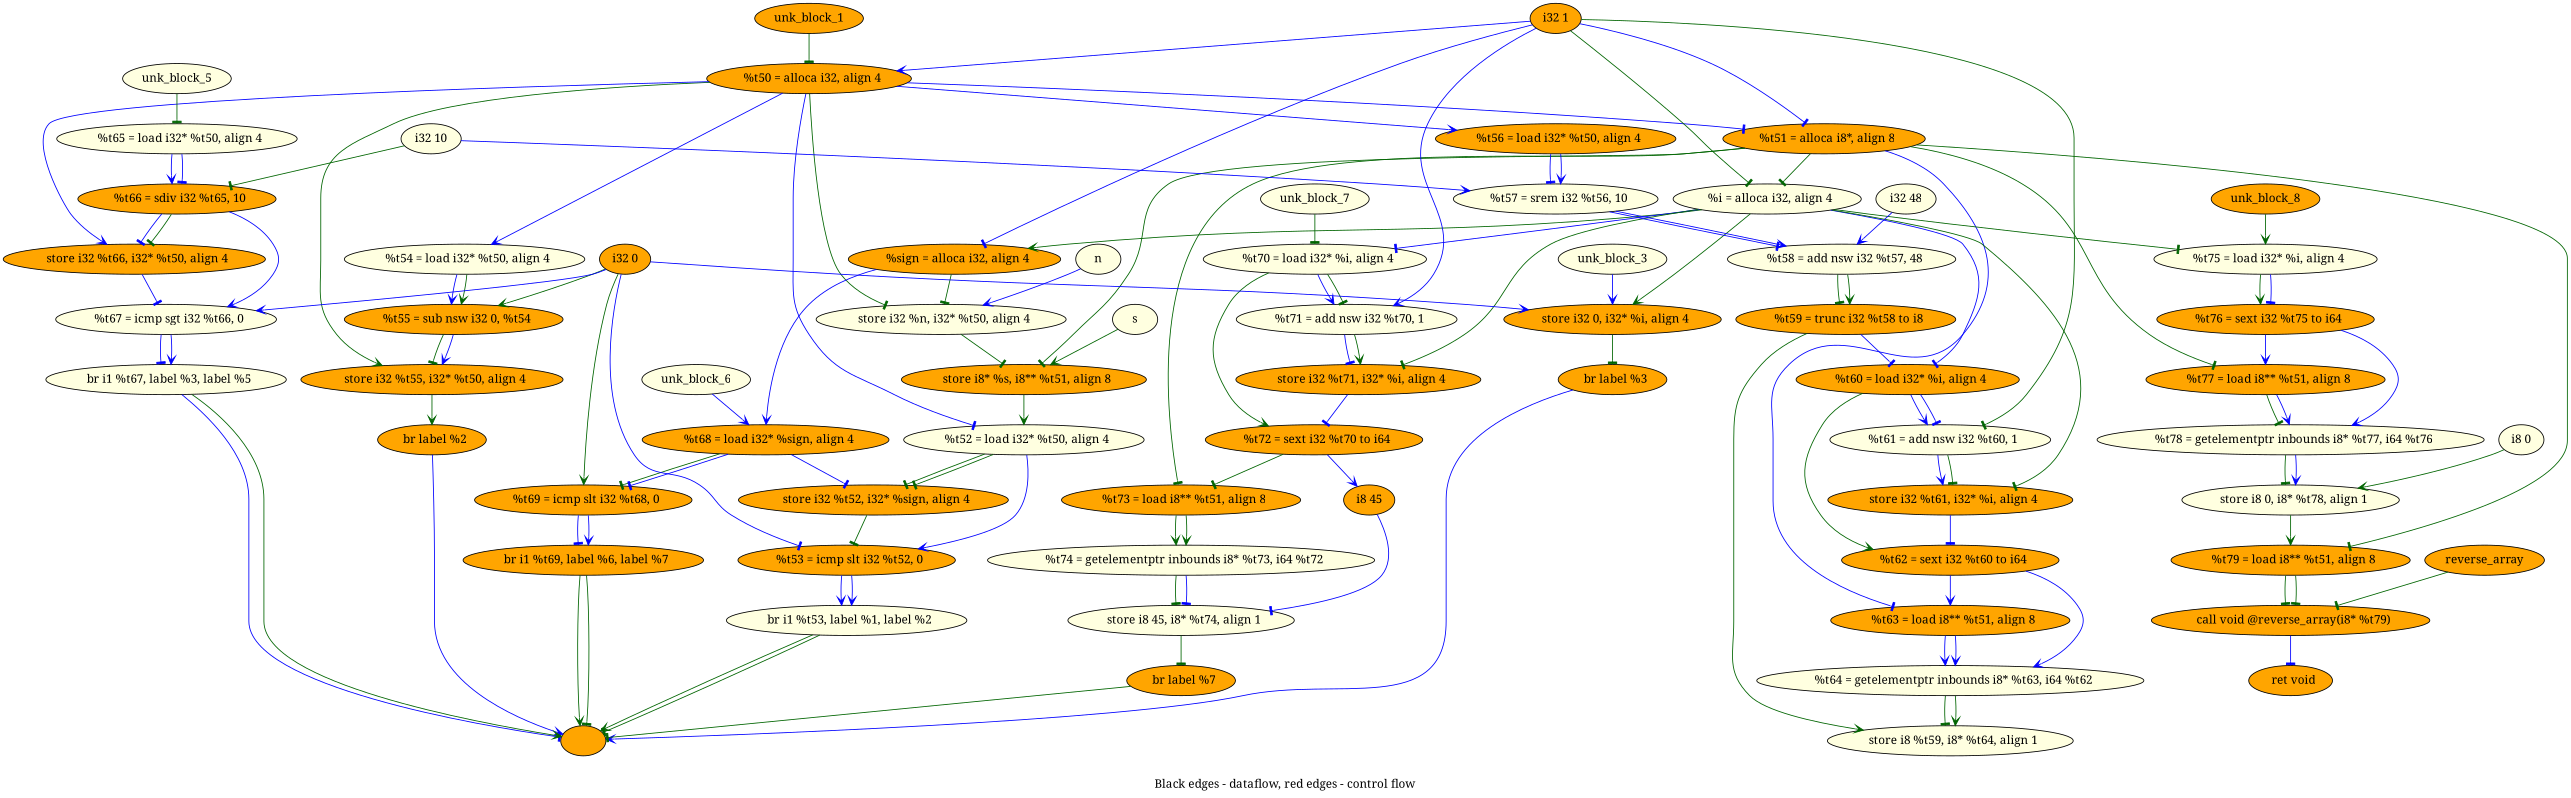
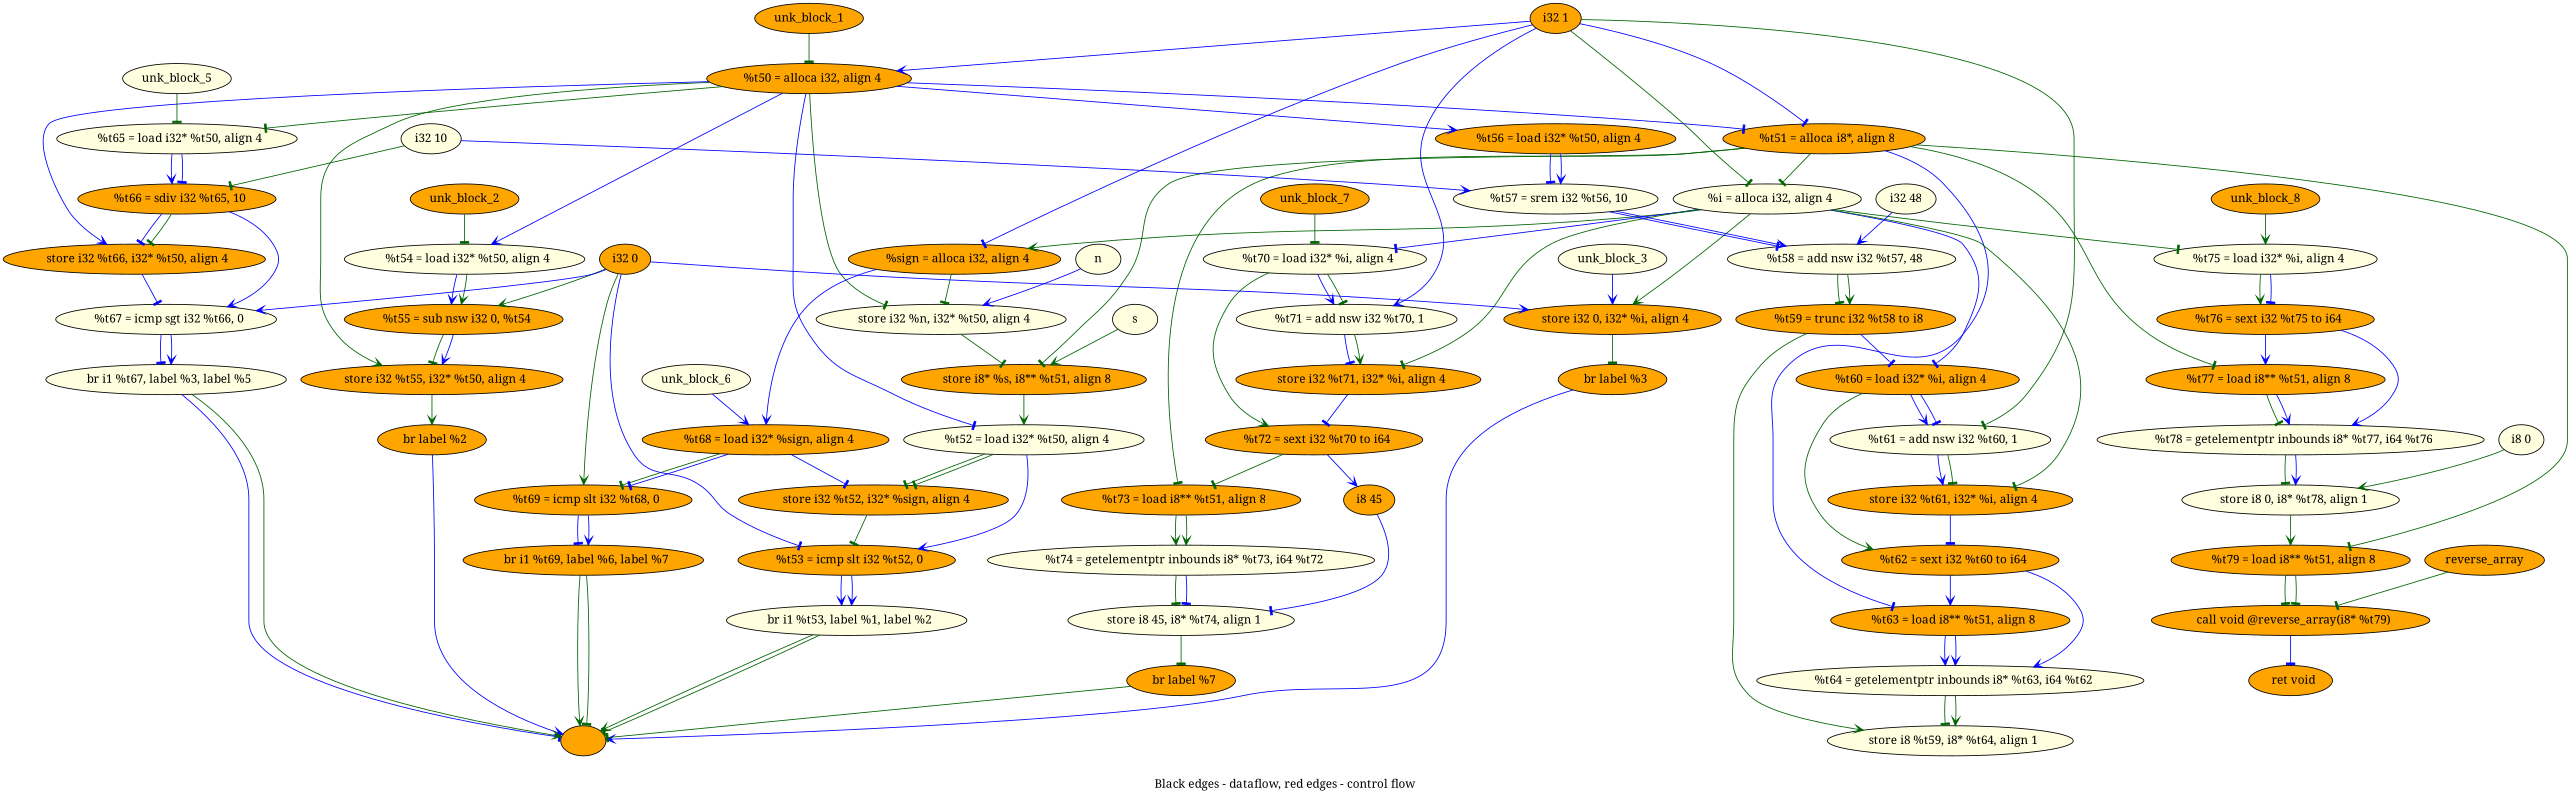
none -> (495, 106)
none -> (465, 199)
(1315, 199) -> (1315, 199)
